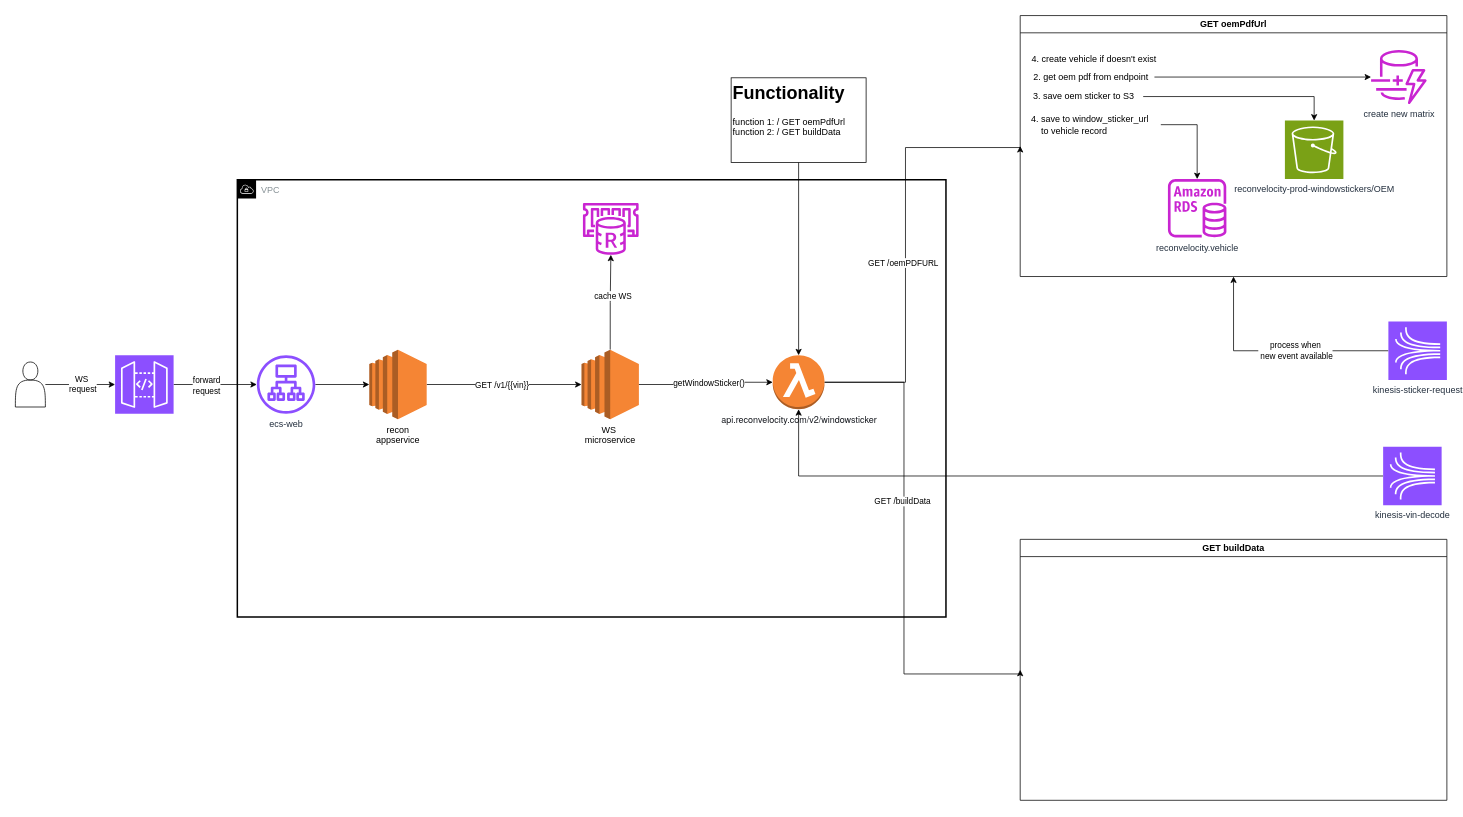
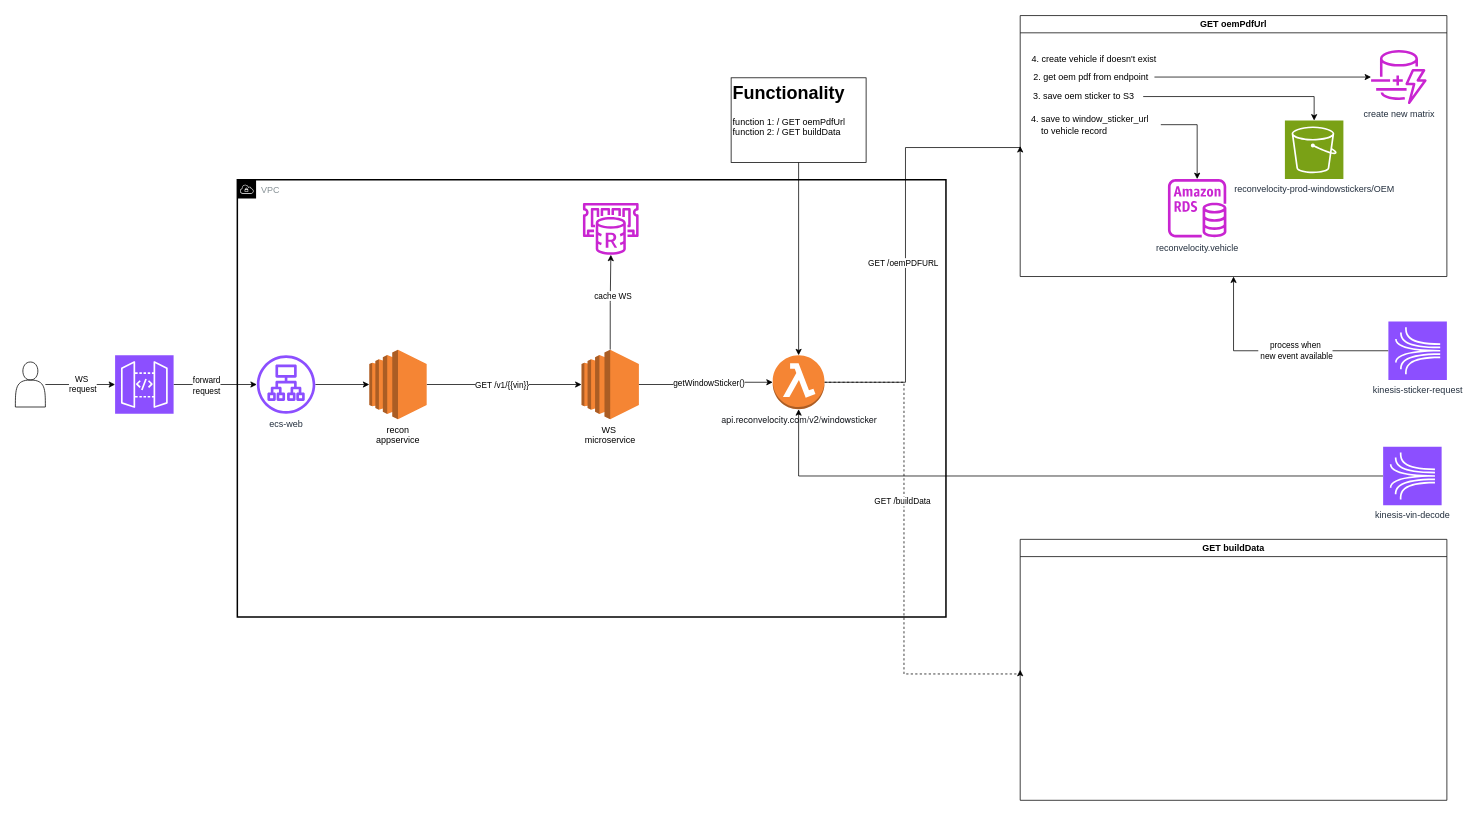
(904, 647) -> (904, 647)
